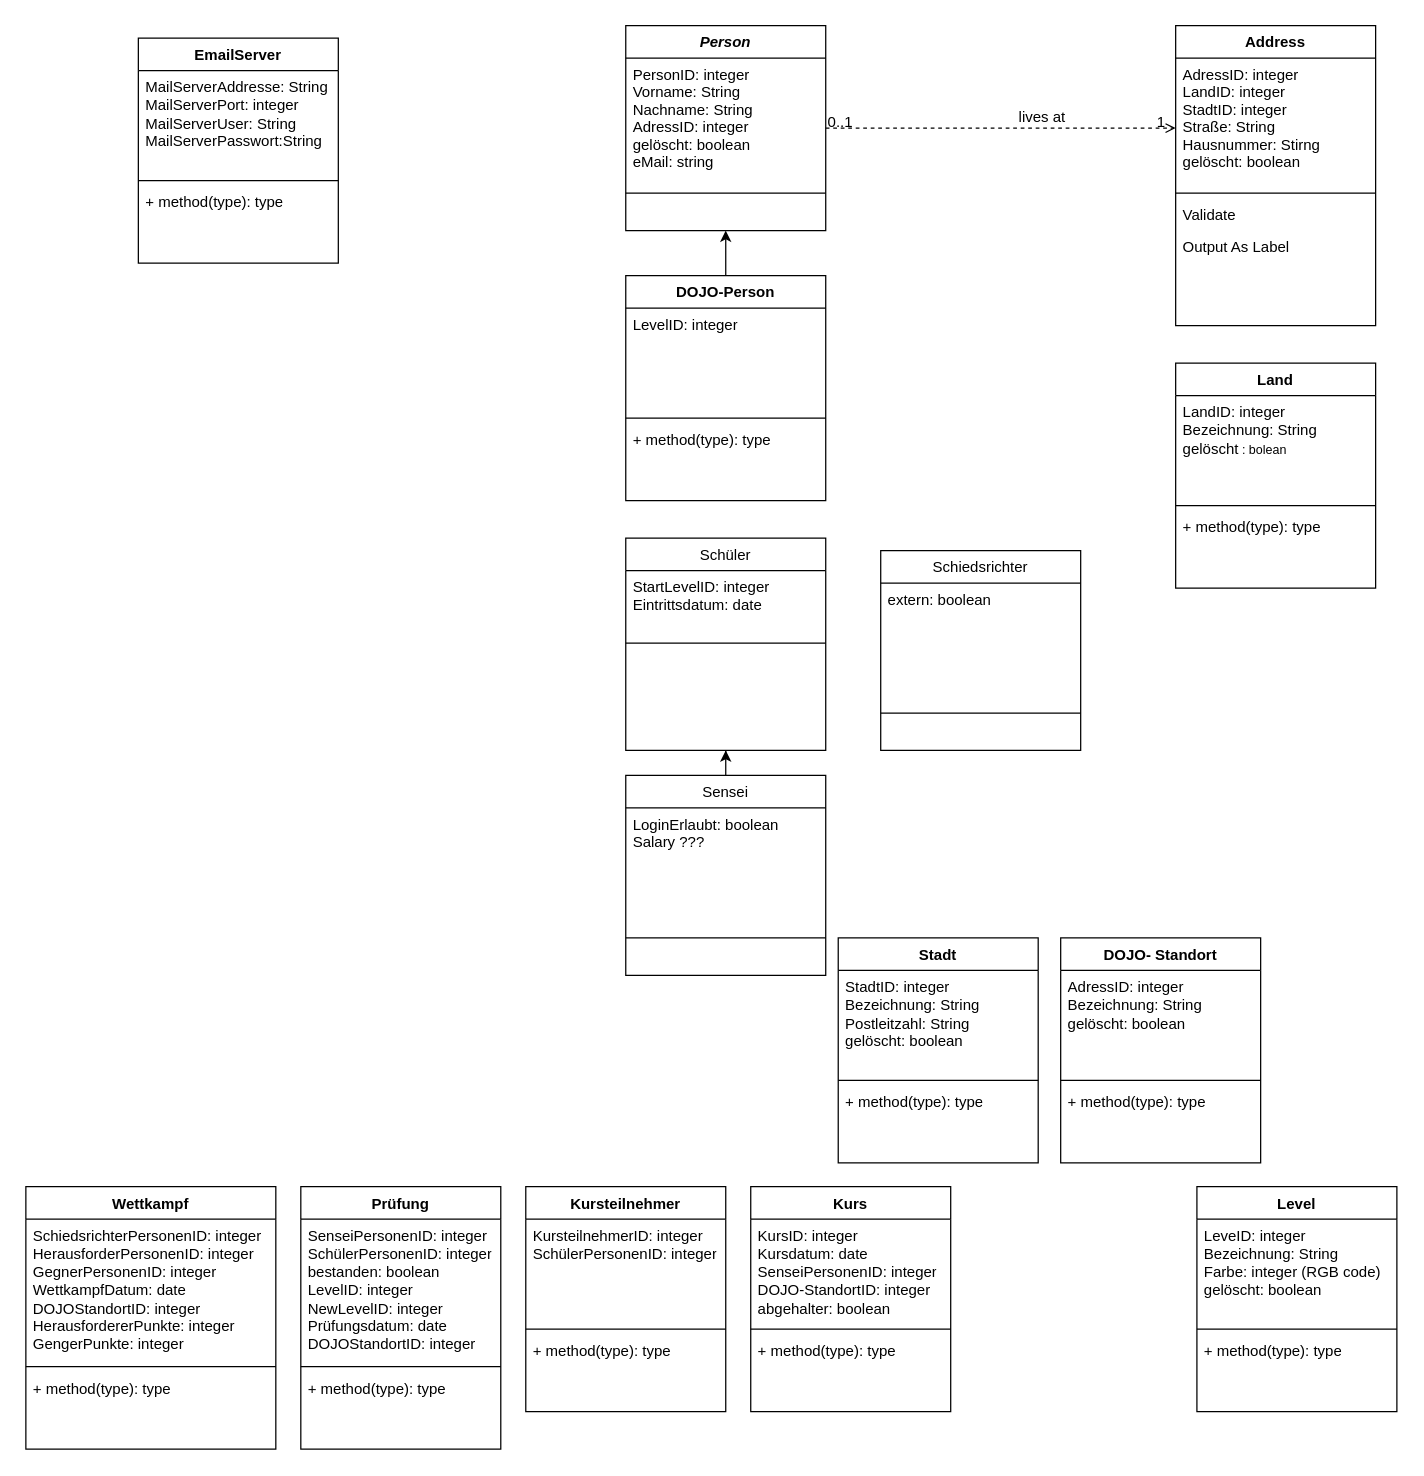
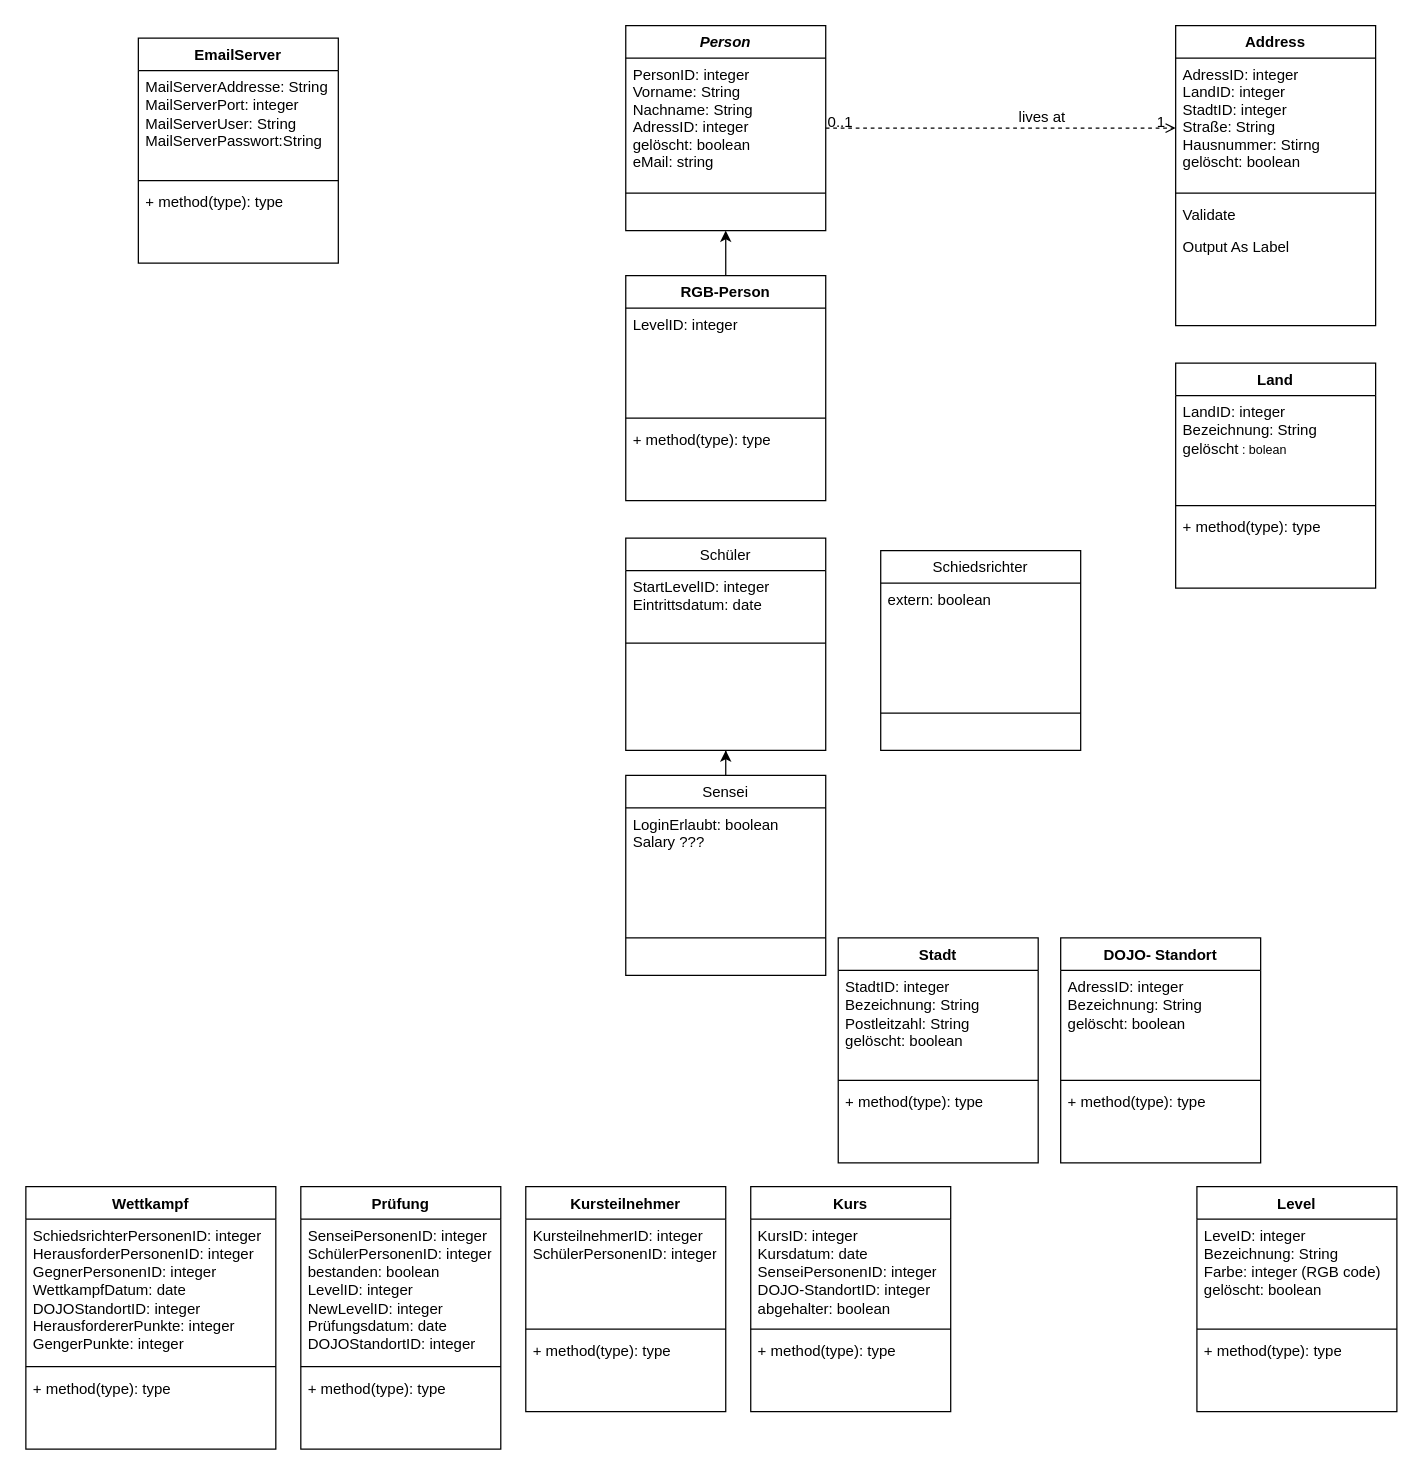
(726, 293) -> (726, 293)
